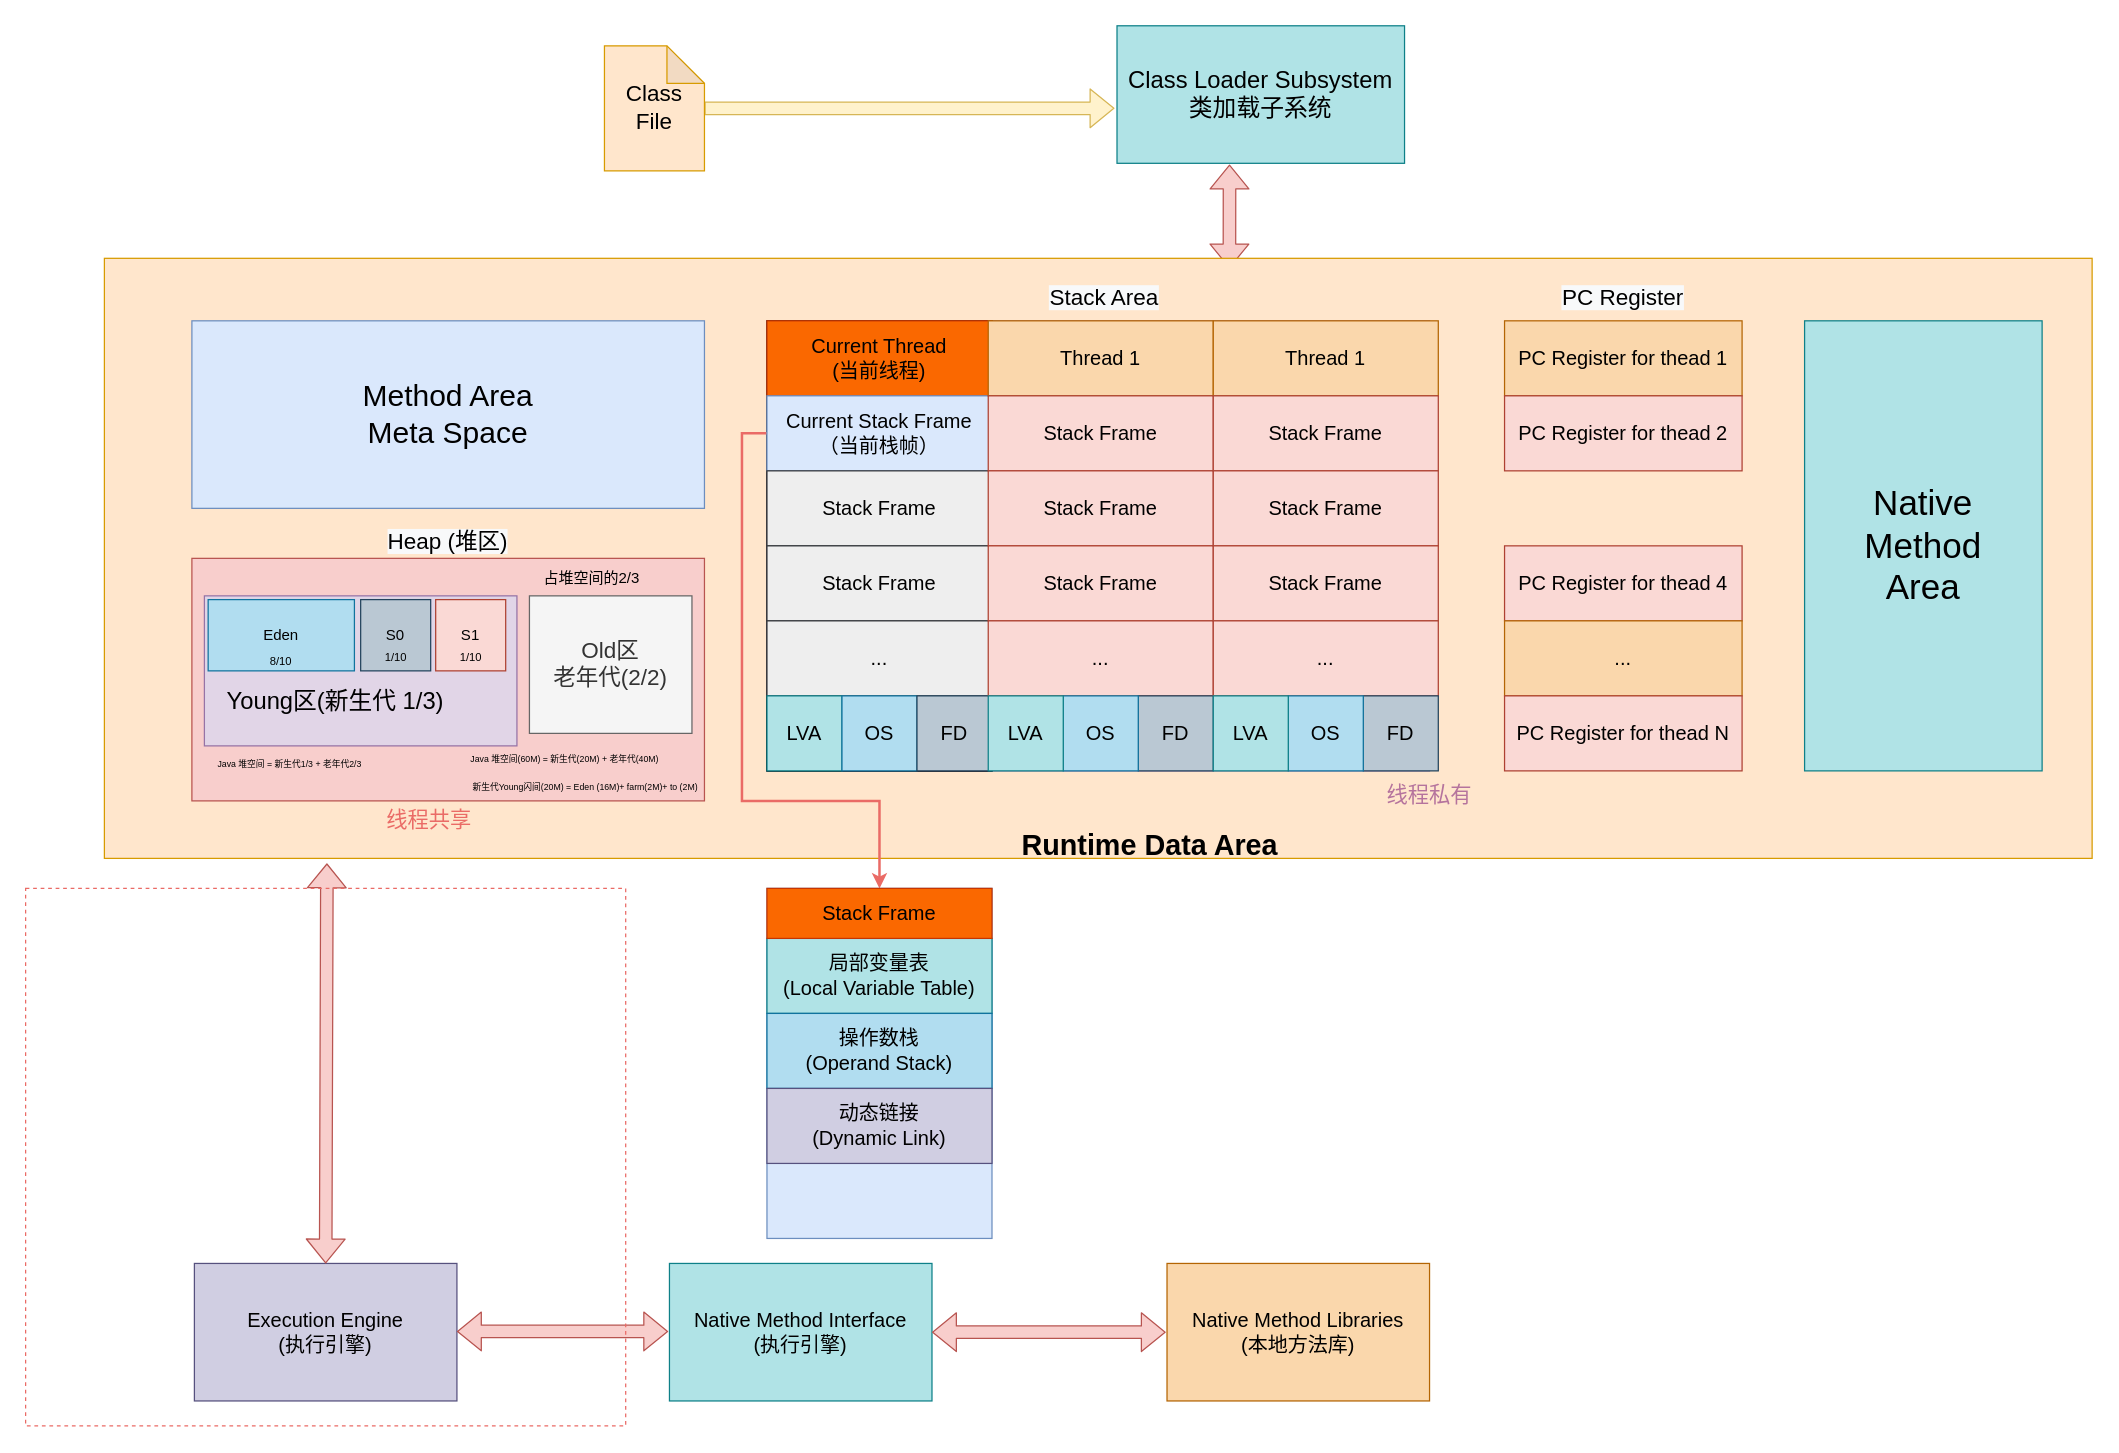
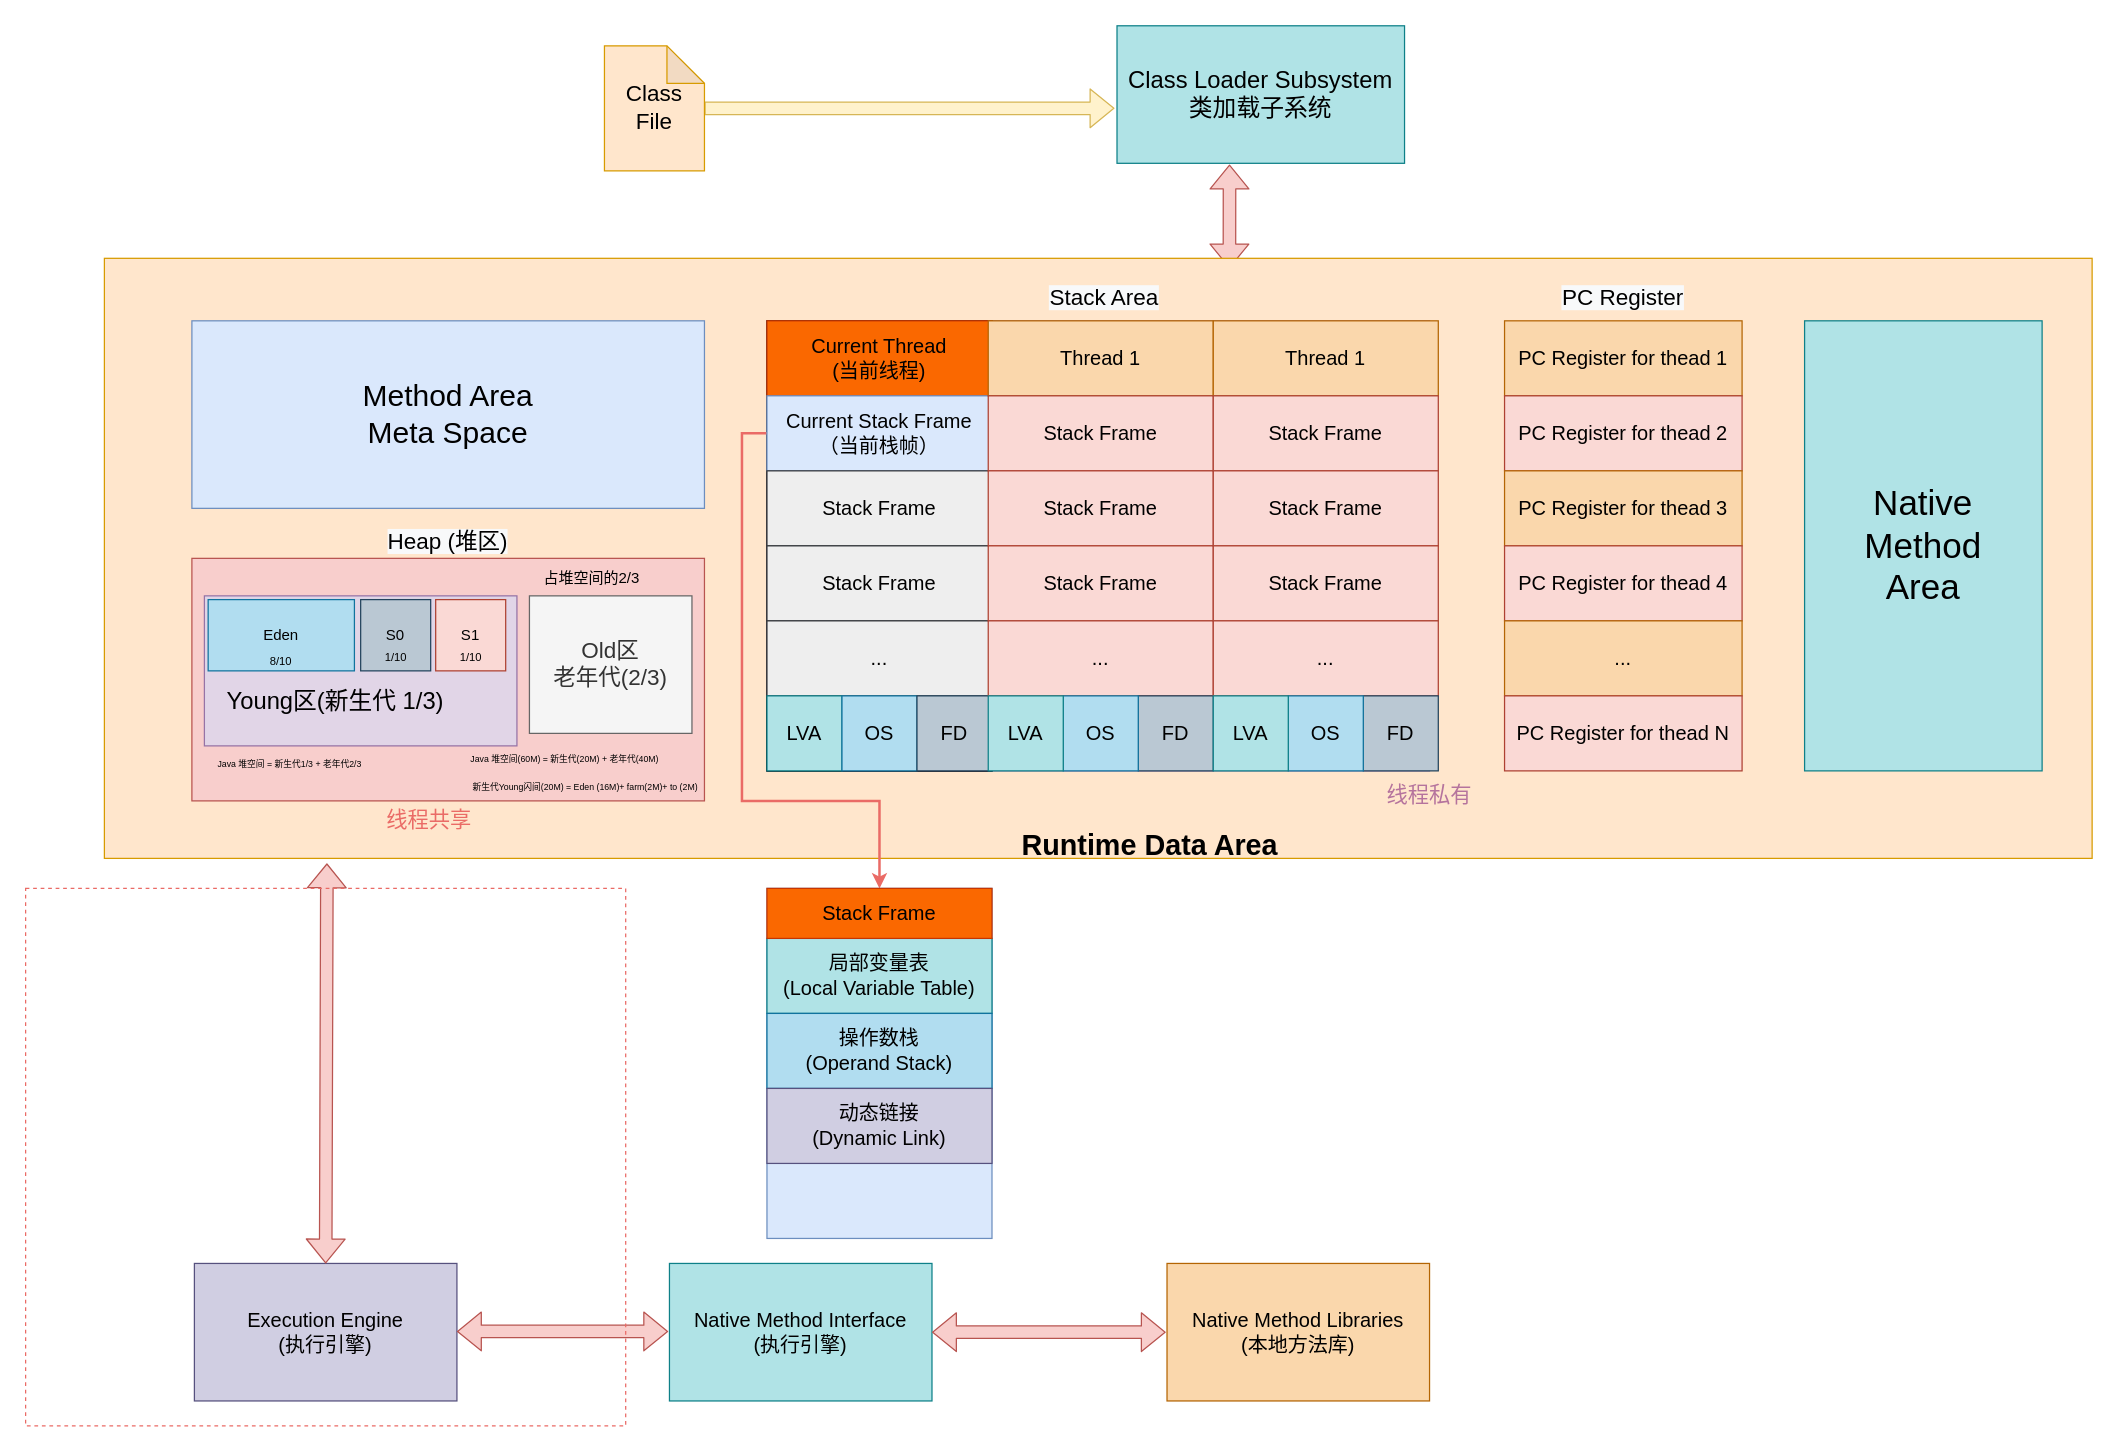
none -> (1623, 508)
(611, 664) -> (611, 664)
